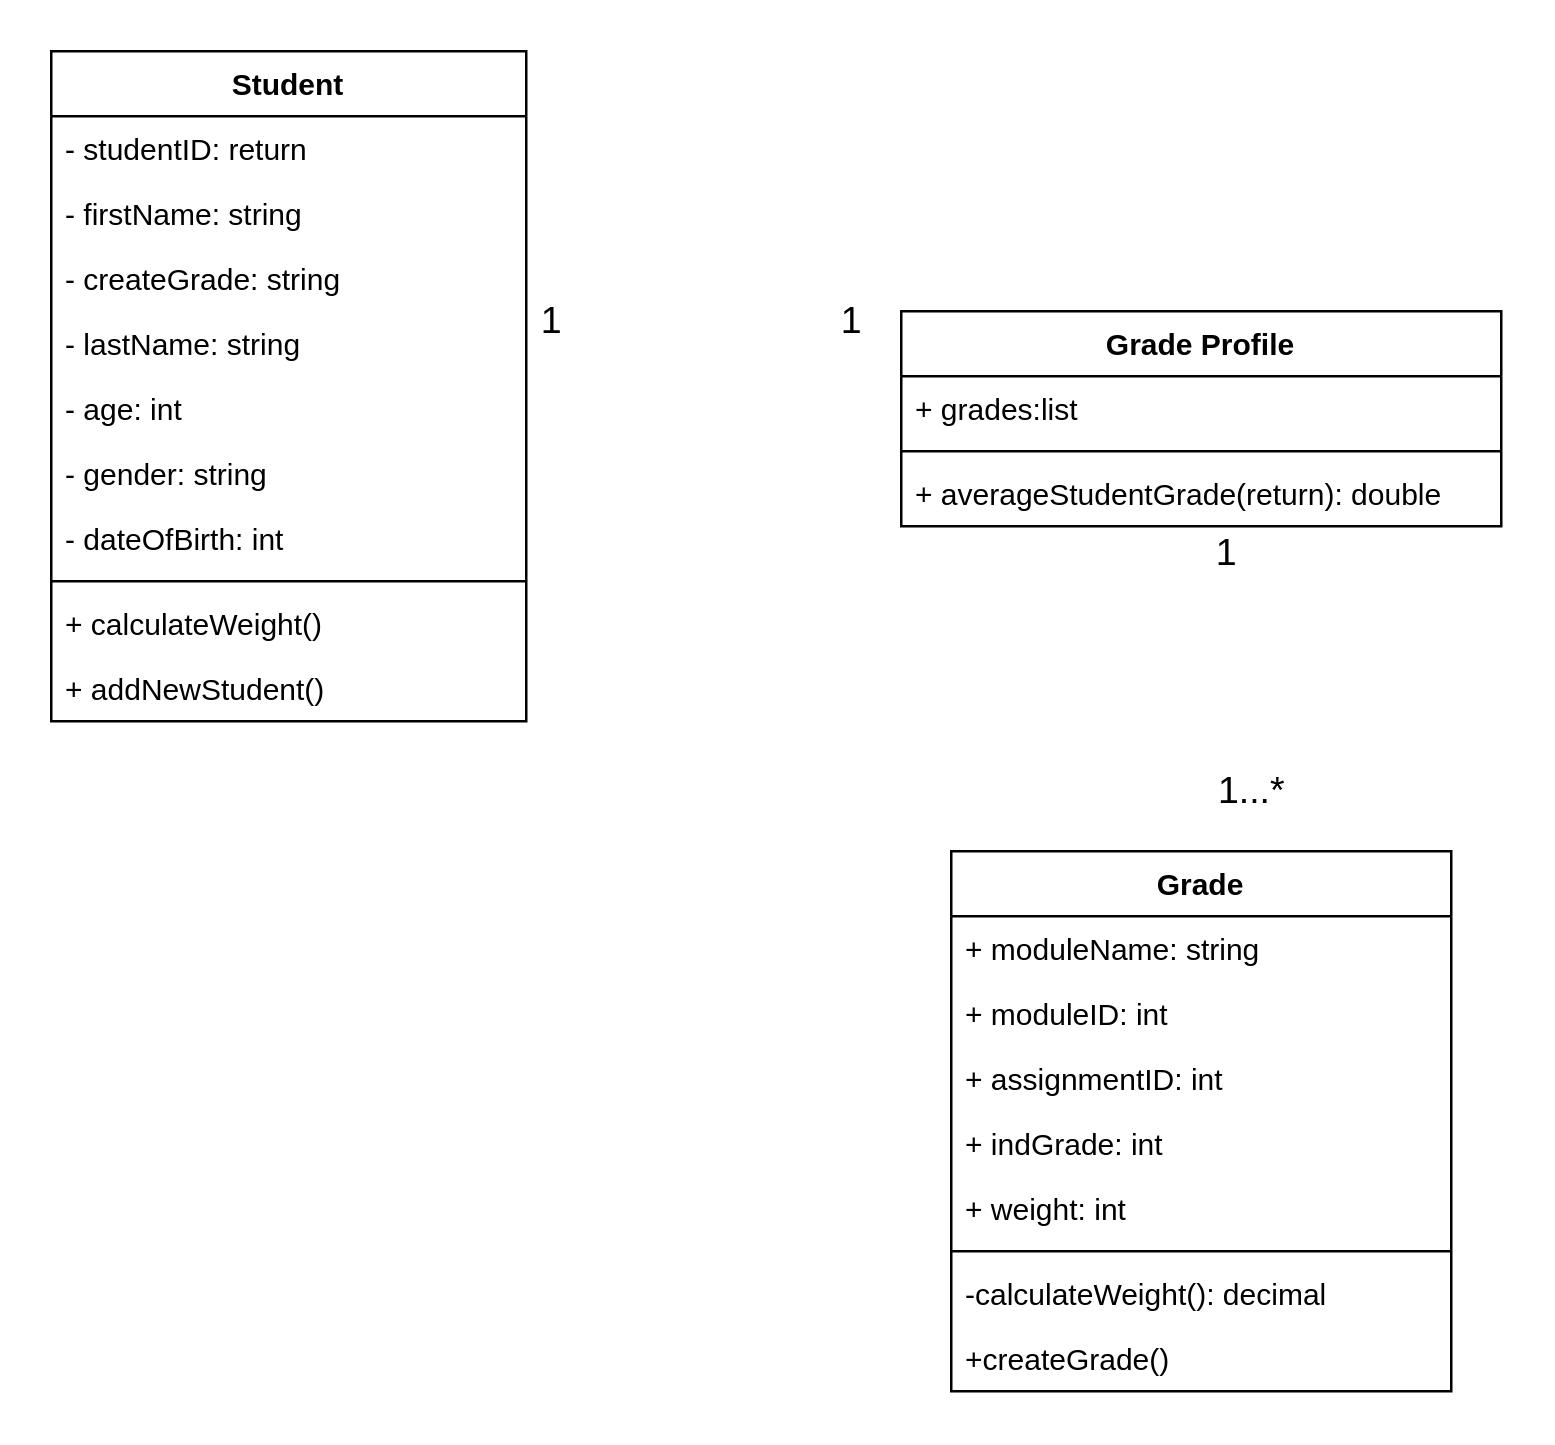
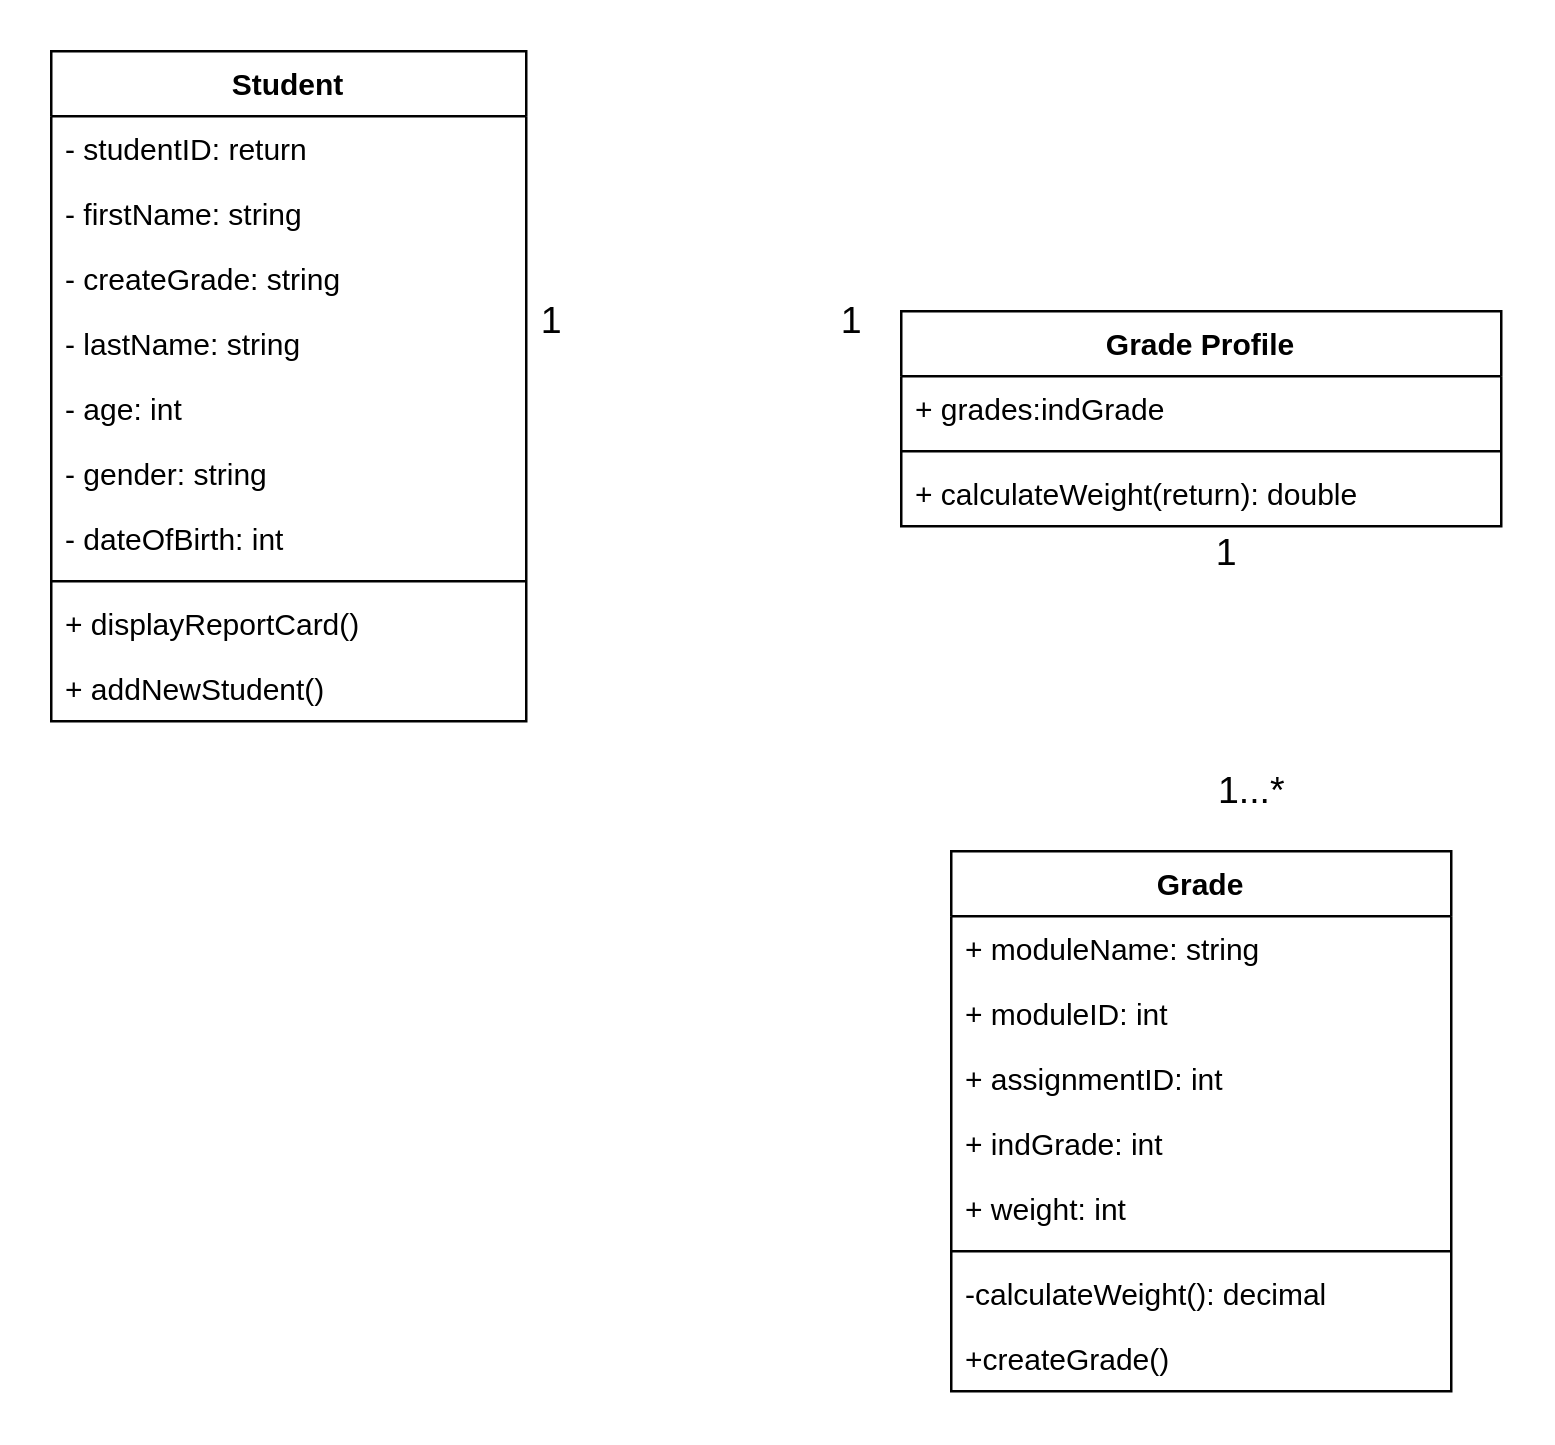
(1009, 410) -> (1046, 410)
(1210, 495) -> (1165, 495)
(209, 625) -> (230, 625)
